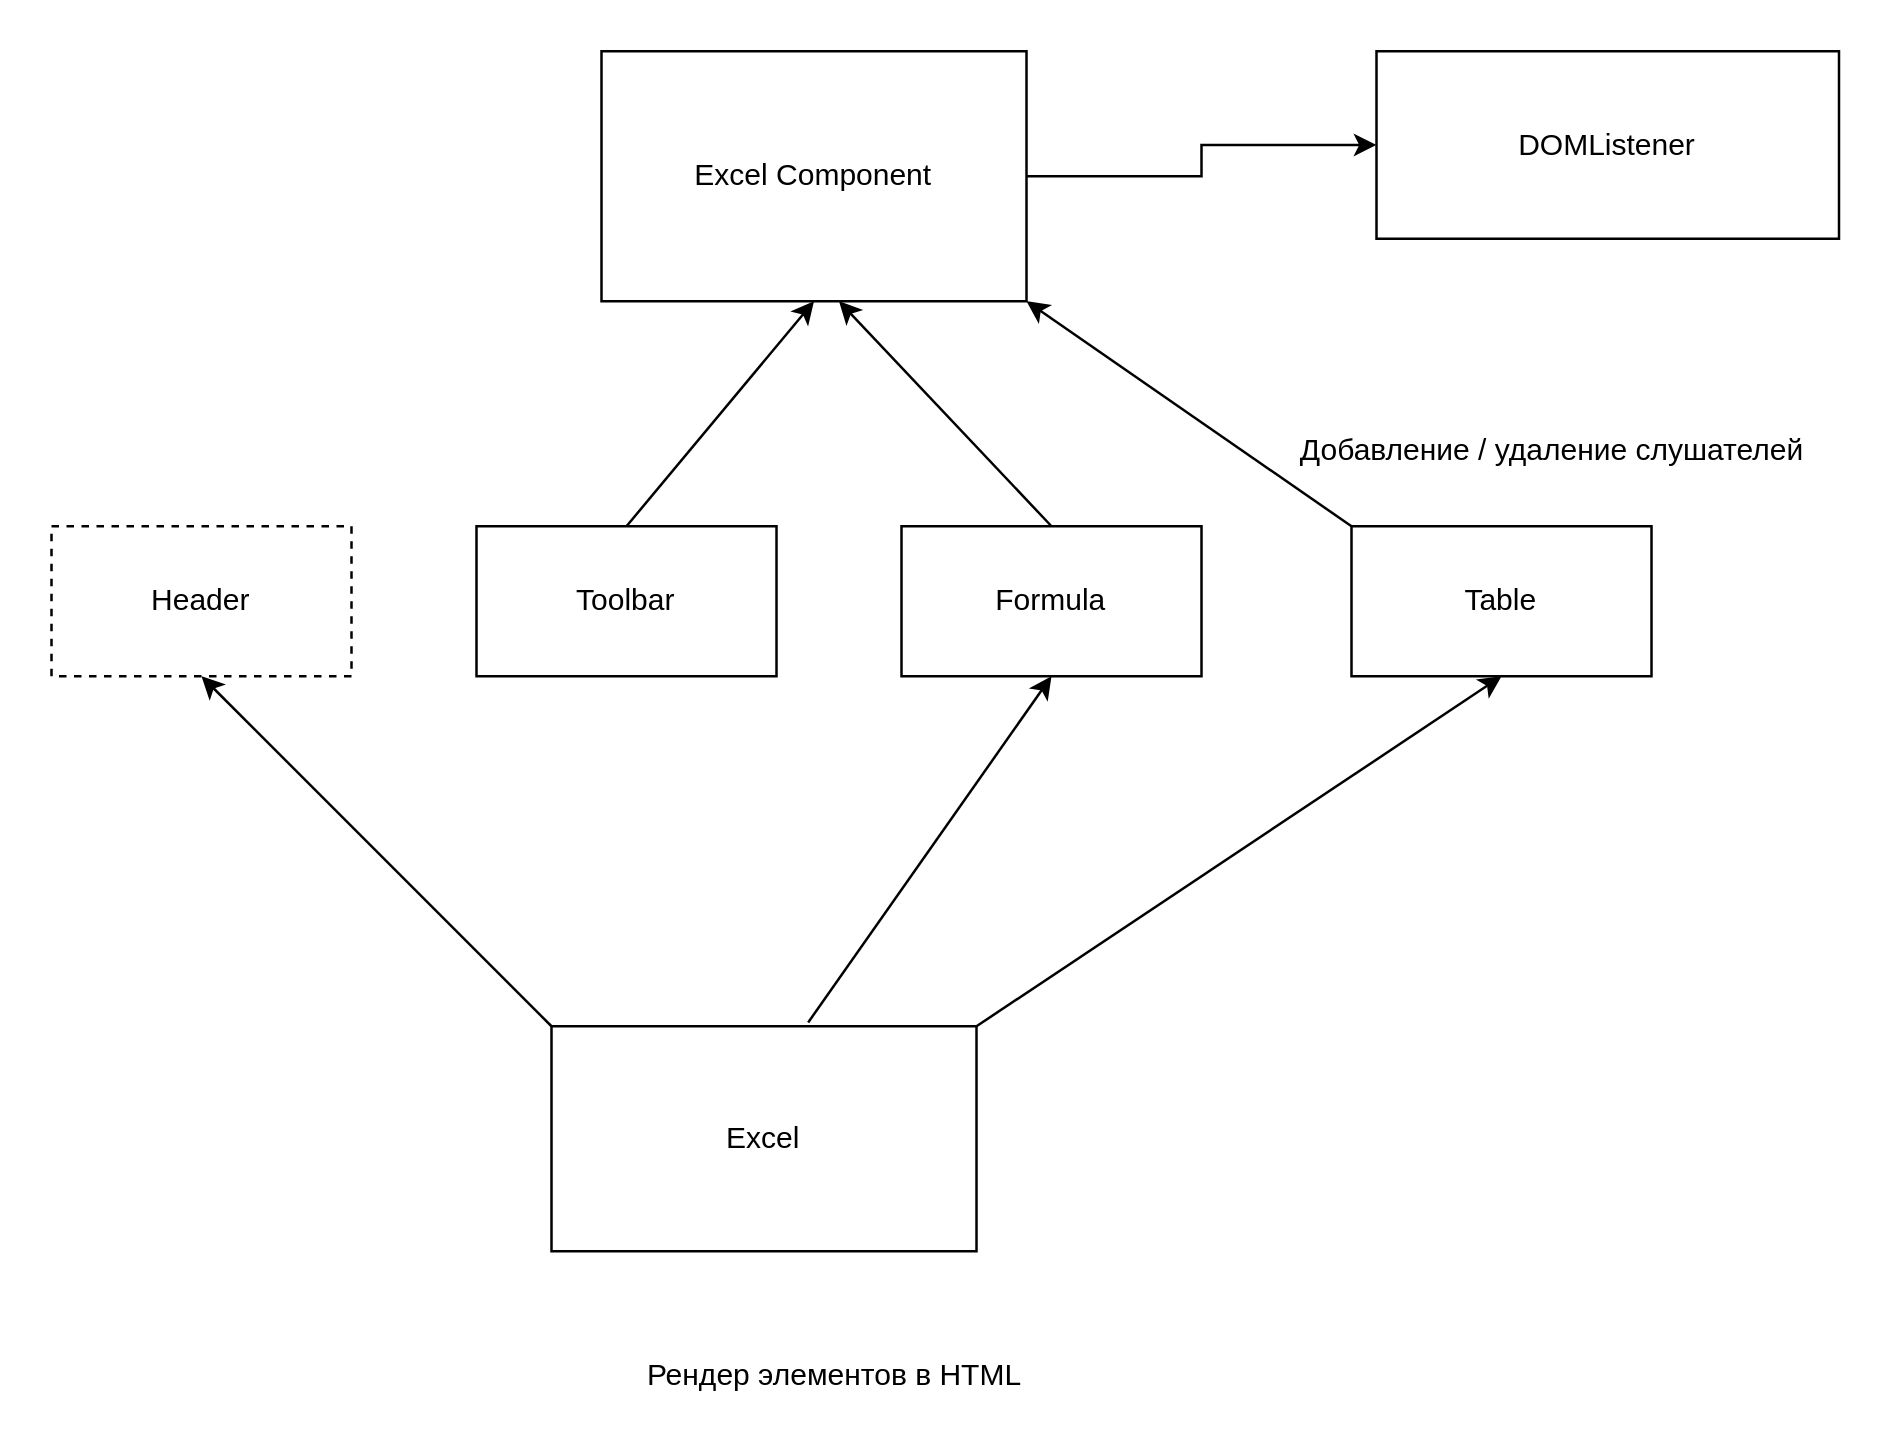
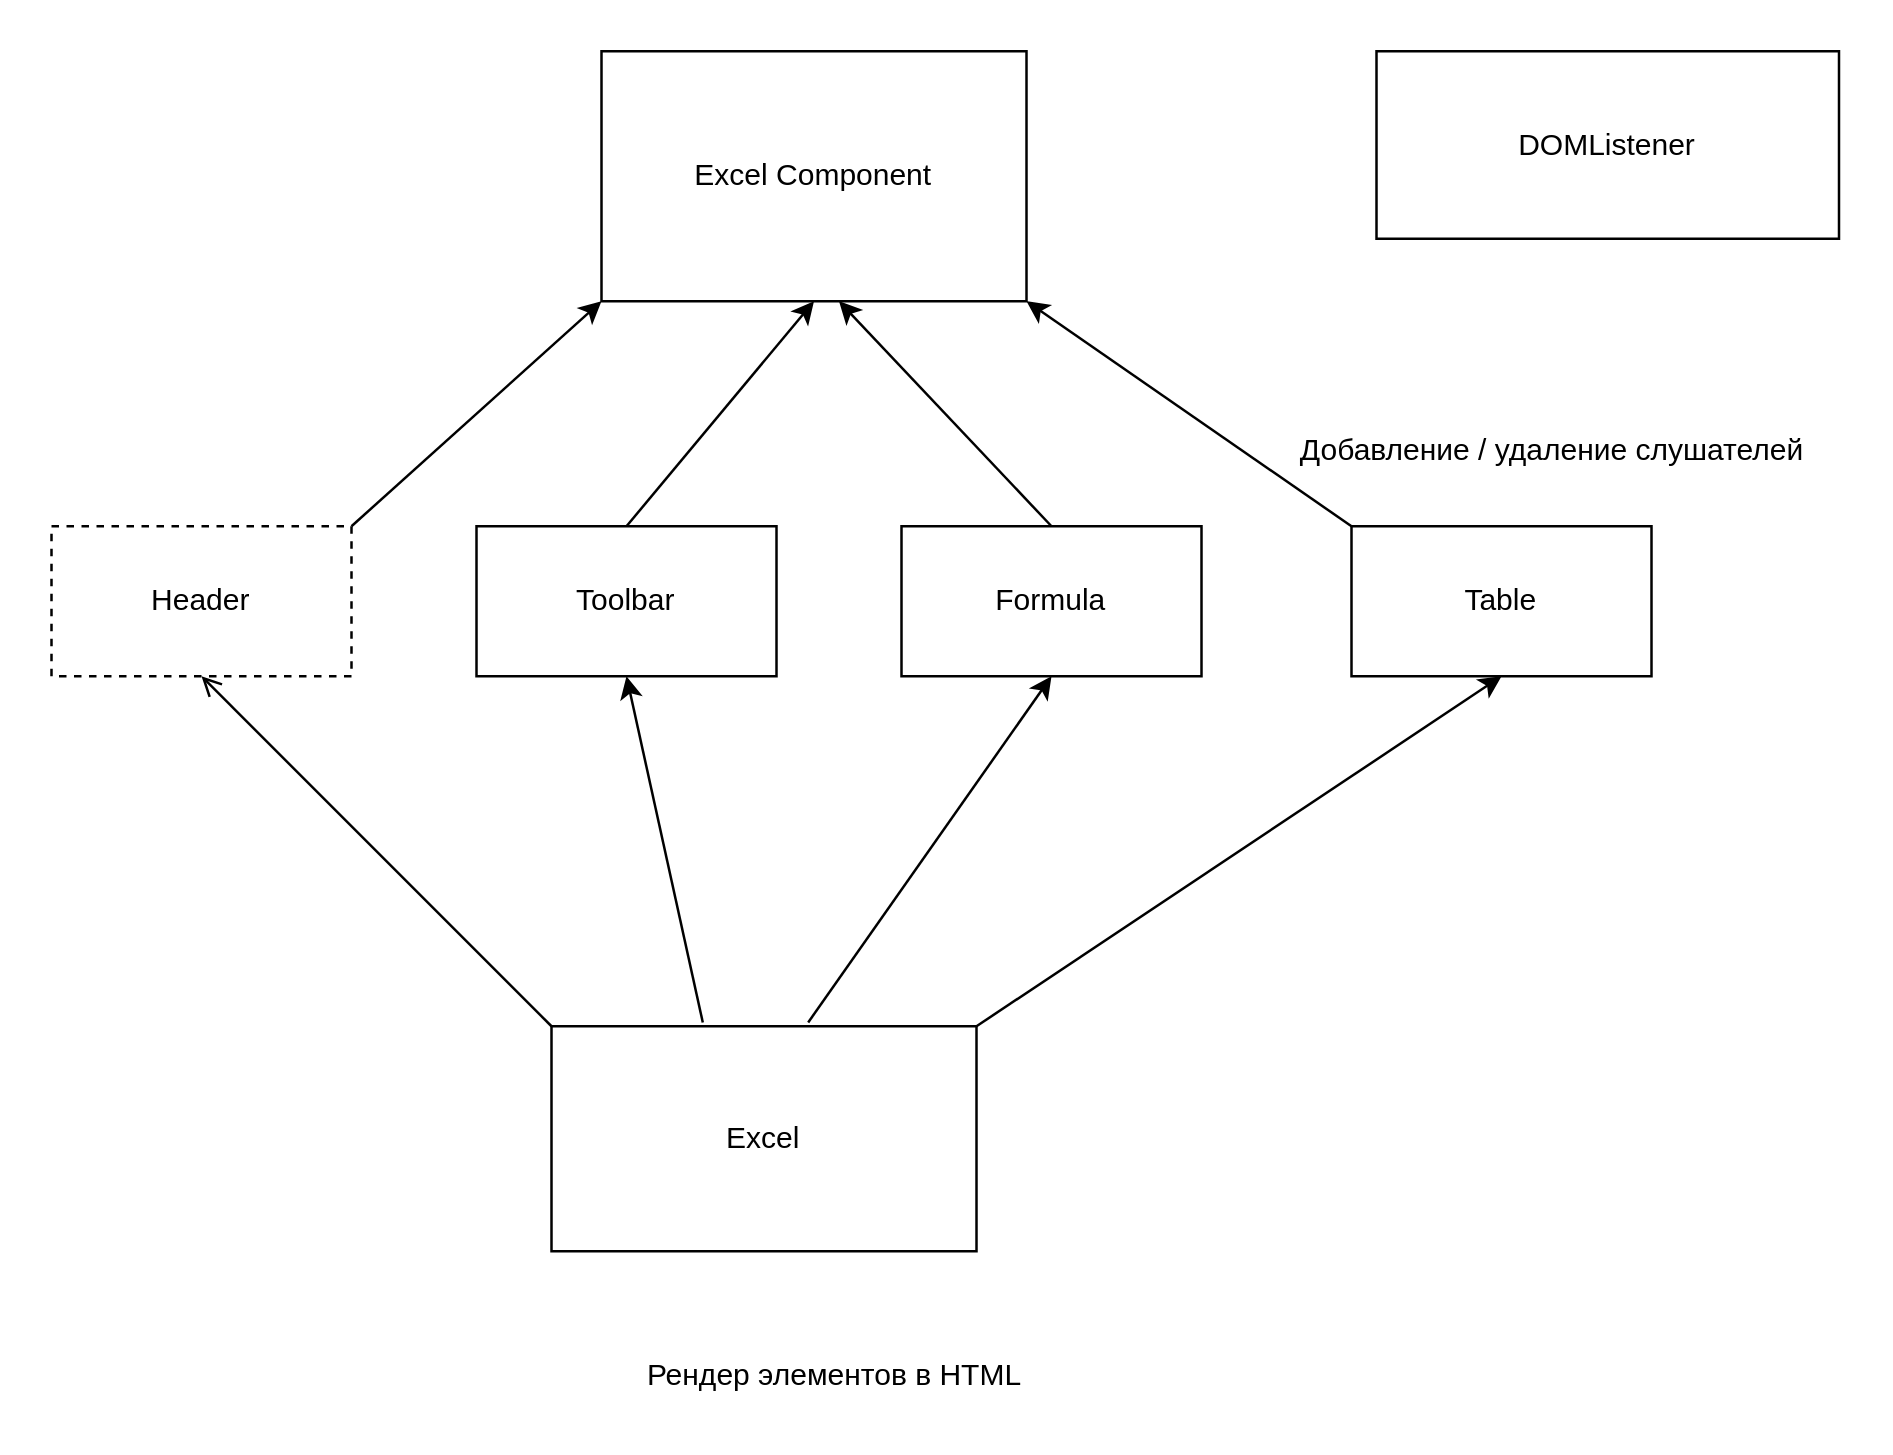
(1201, 169) -> none
none -> (470, 419)
(213, 688) -> (211, 686)
none -> (666, 857)
